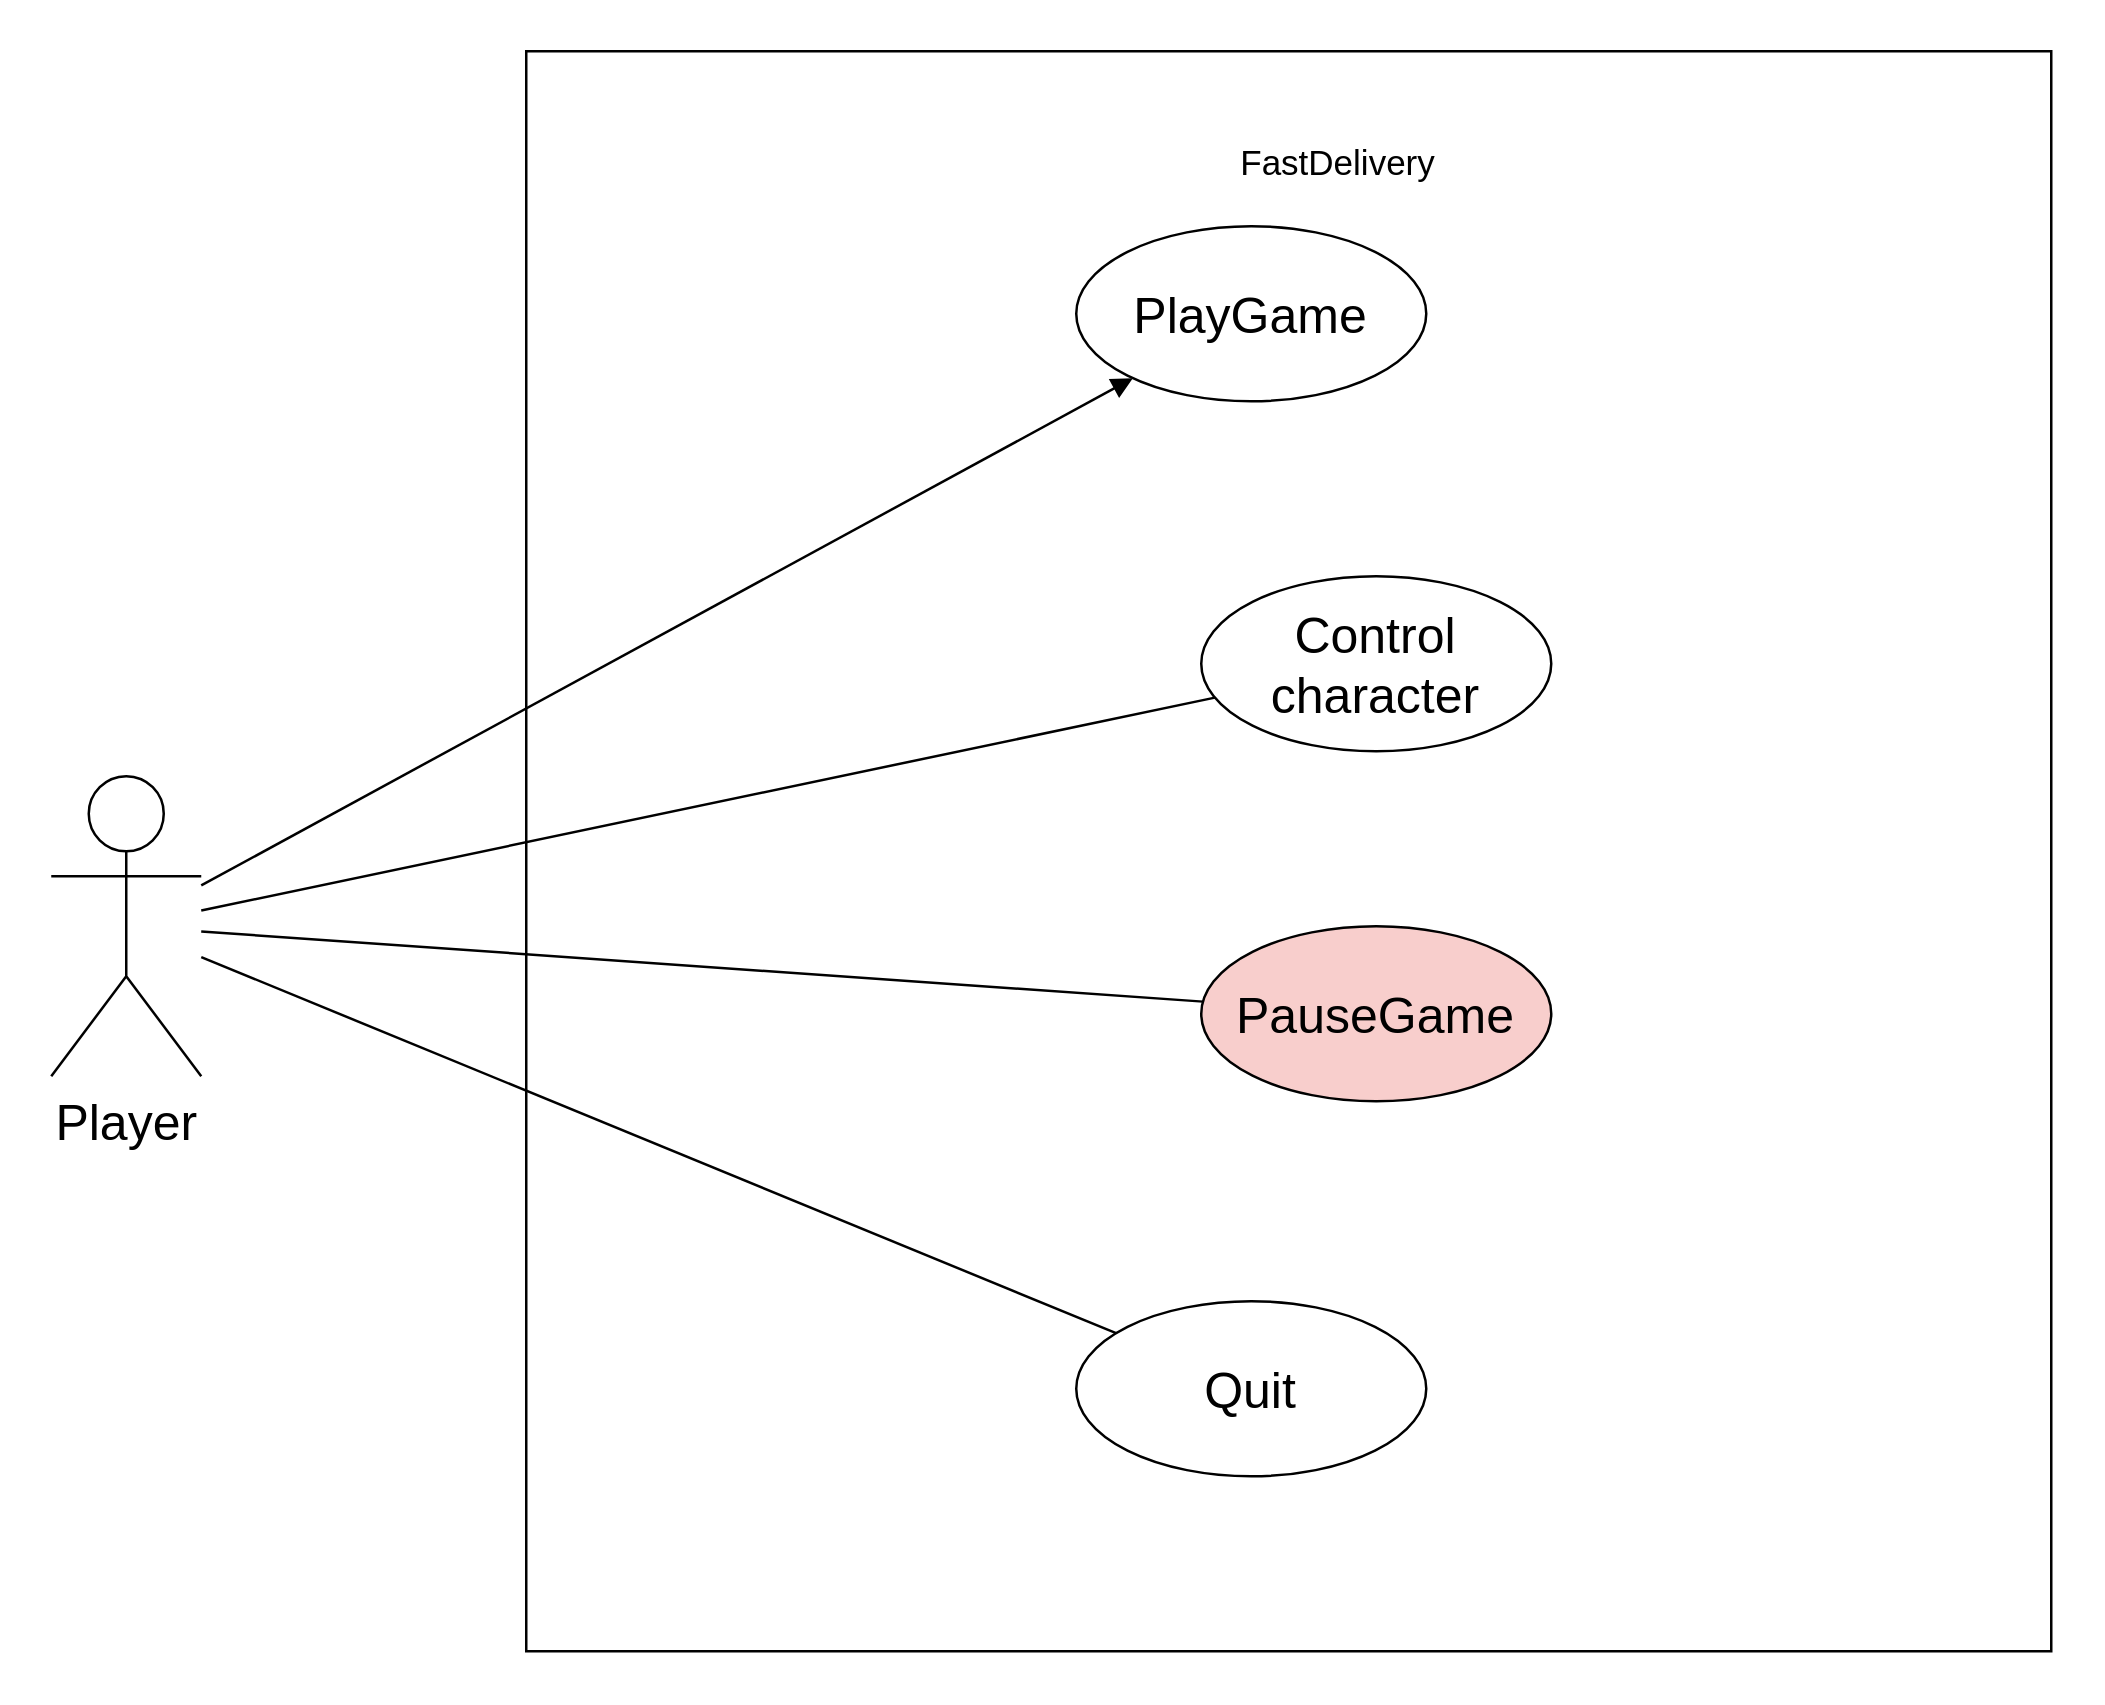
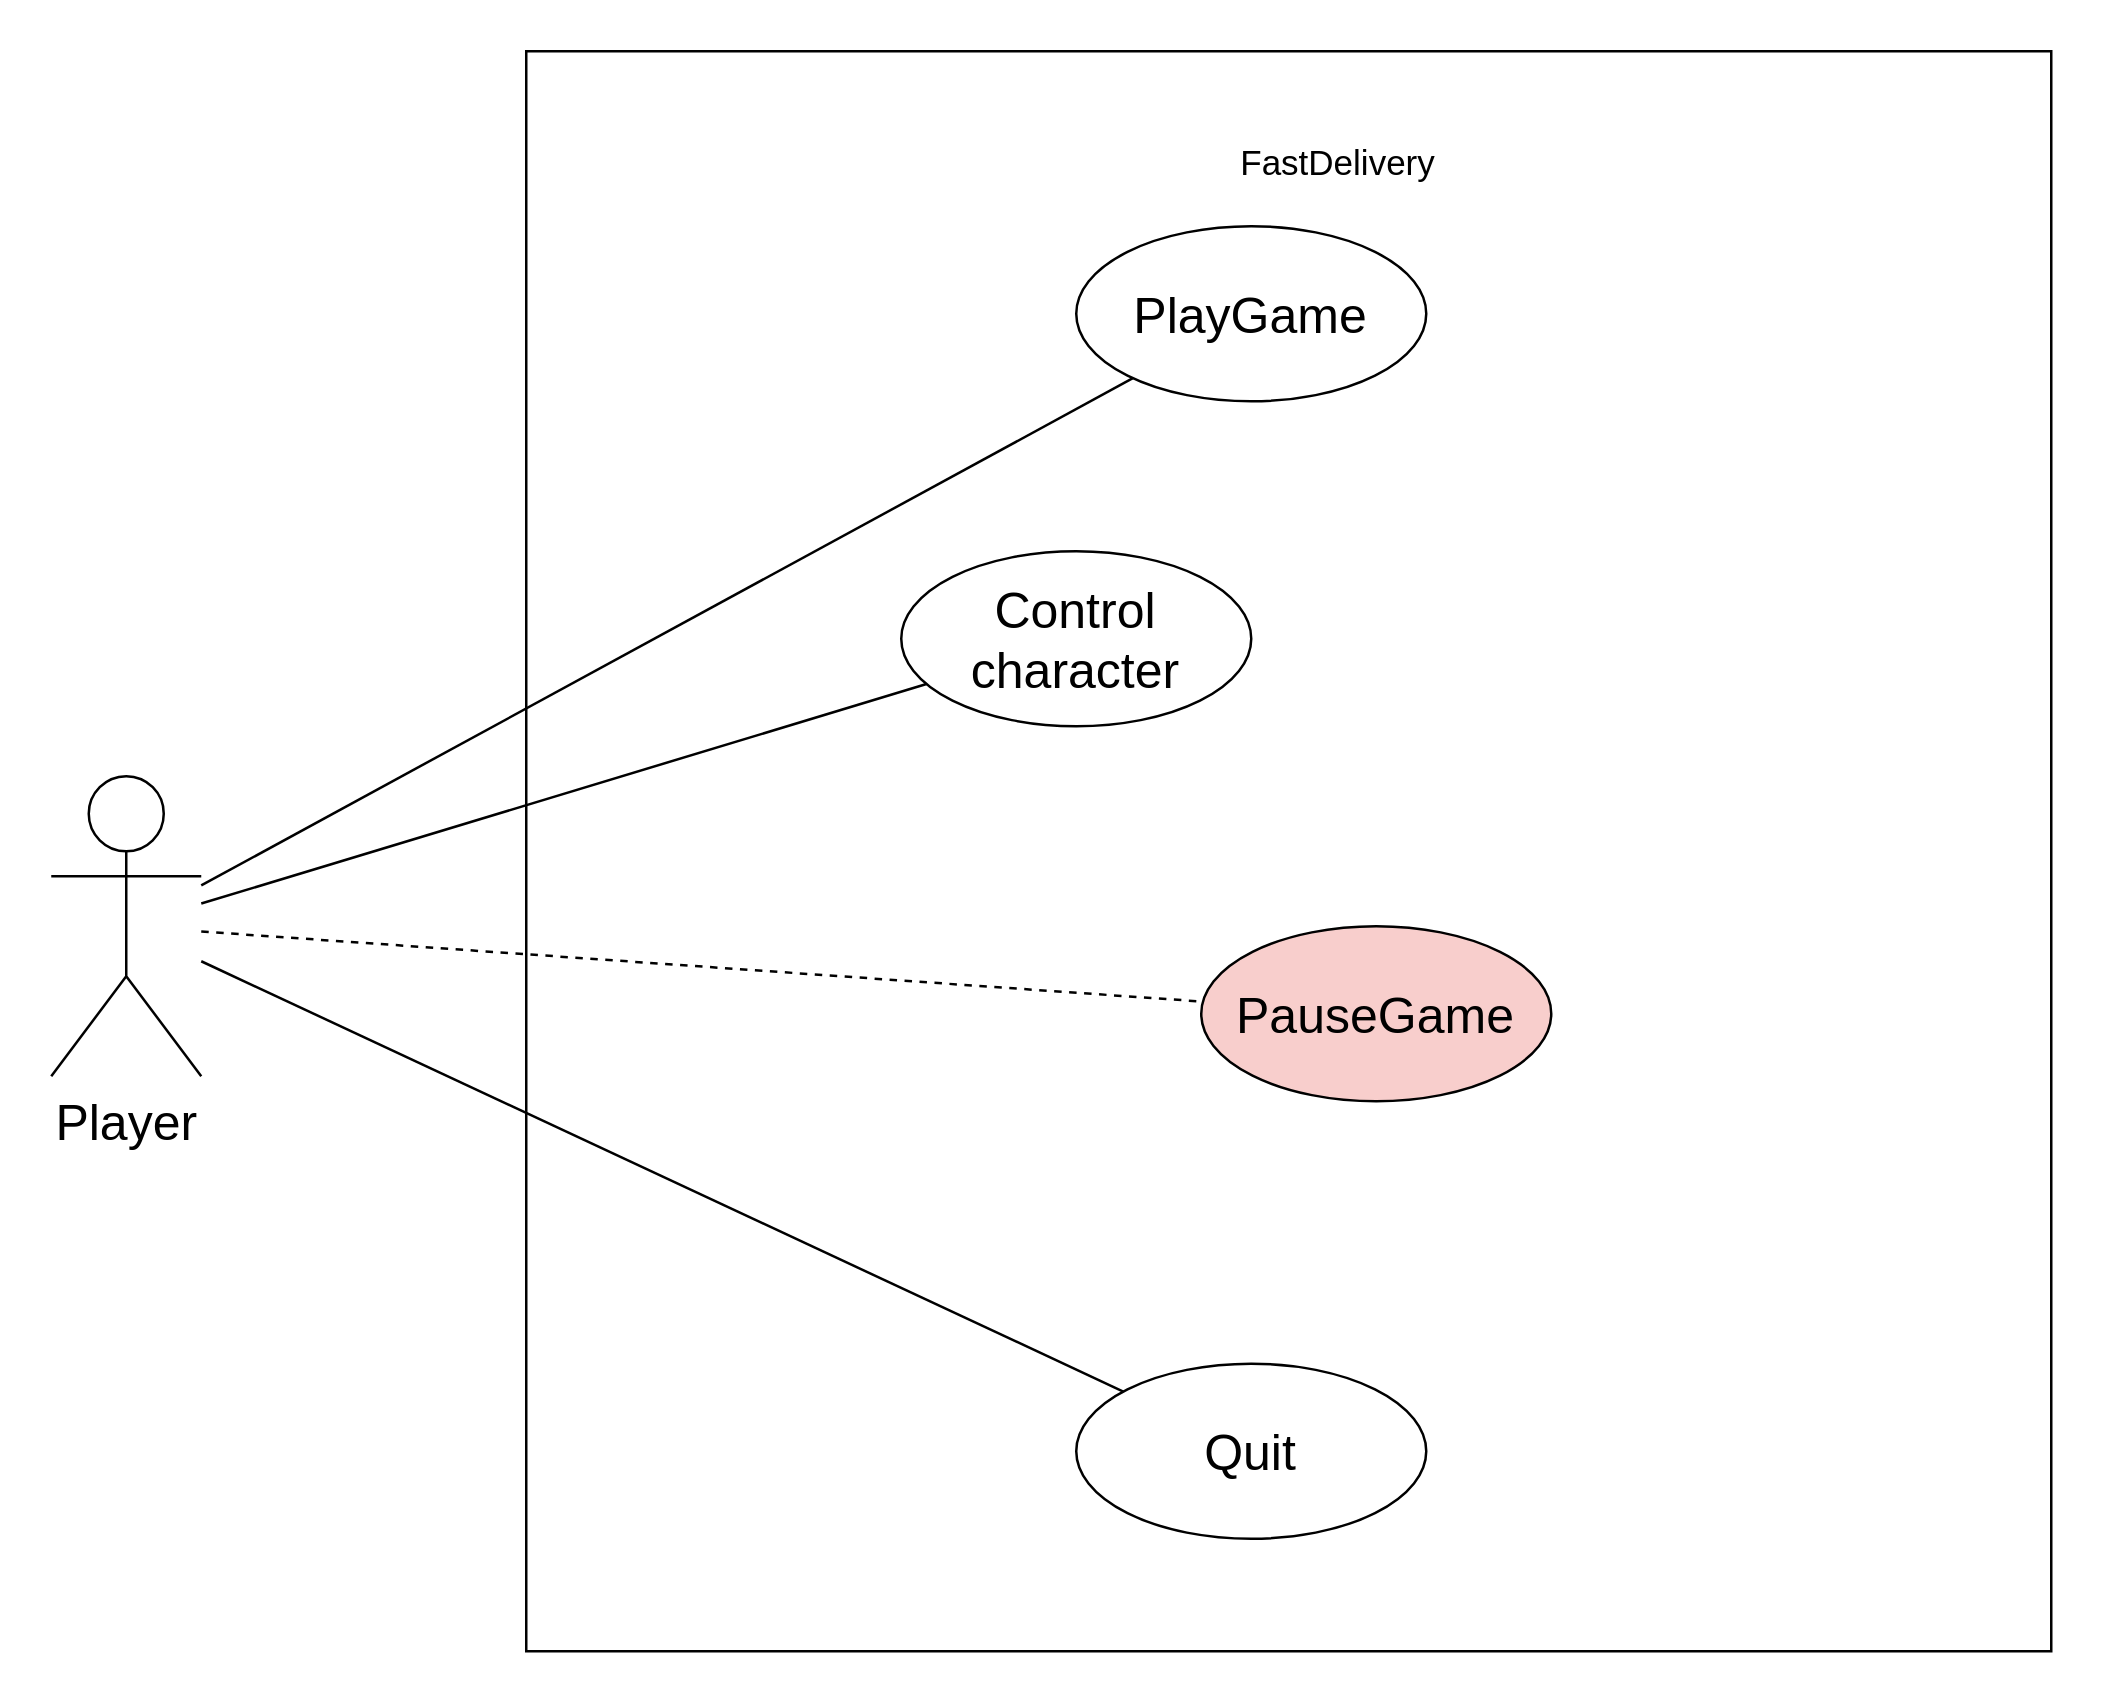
(1114, 388) -> (1122, 384)
(1376, 664) -> (1076, 639)
(705, 967) -> (705, 967)
(1251, 1389) -> (1251, 1451)
